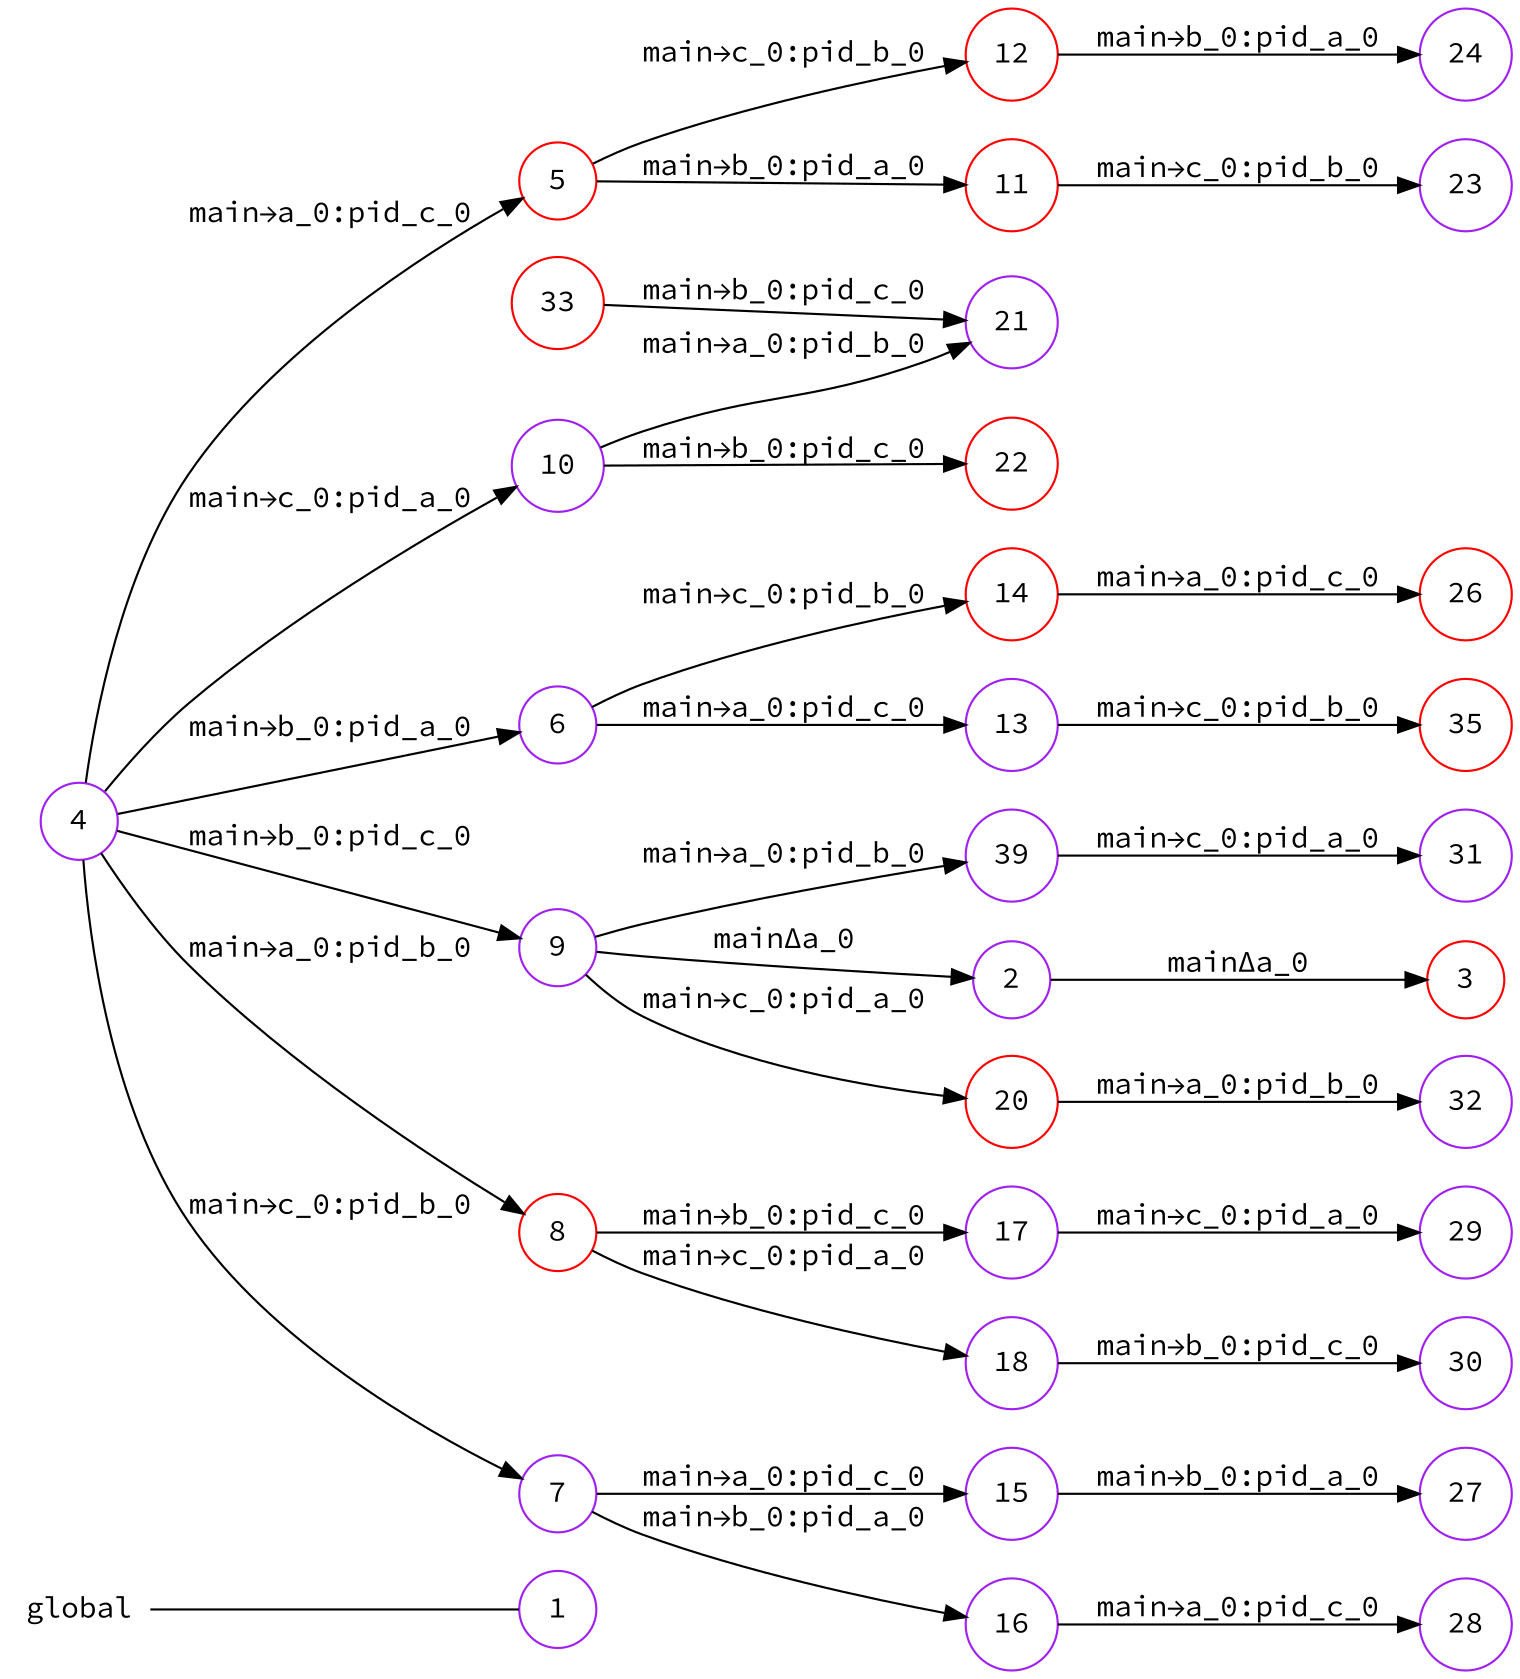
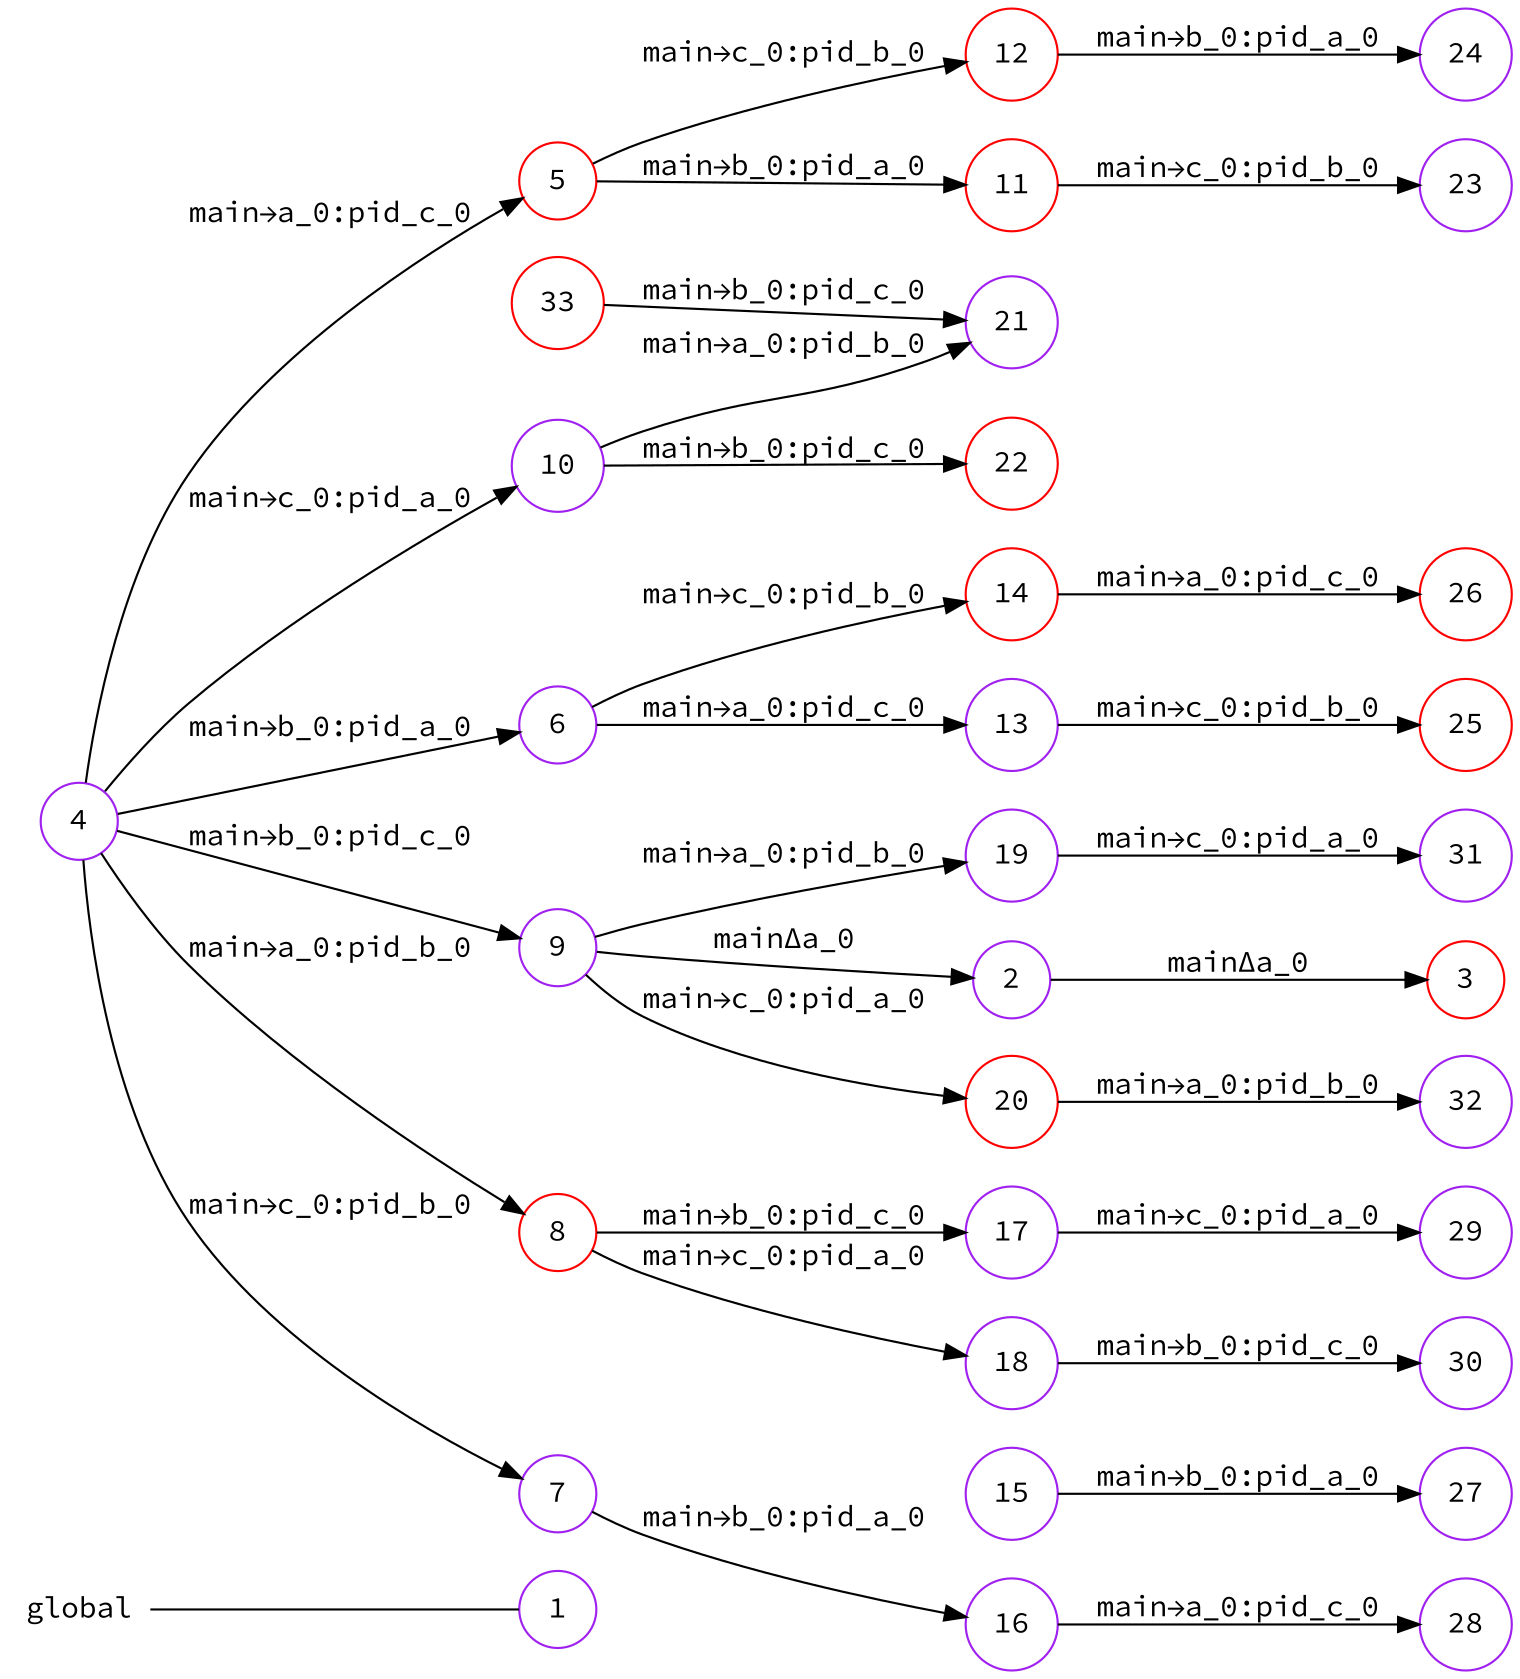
(1466, 725) -> (1466, 725)
(1012, 856) -> (1012, 856)
(771, 1494) -> none
